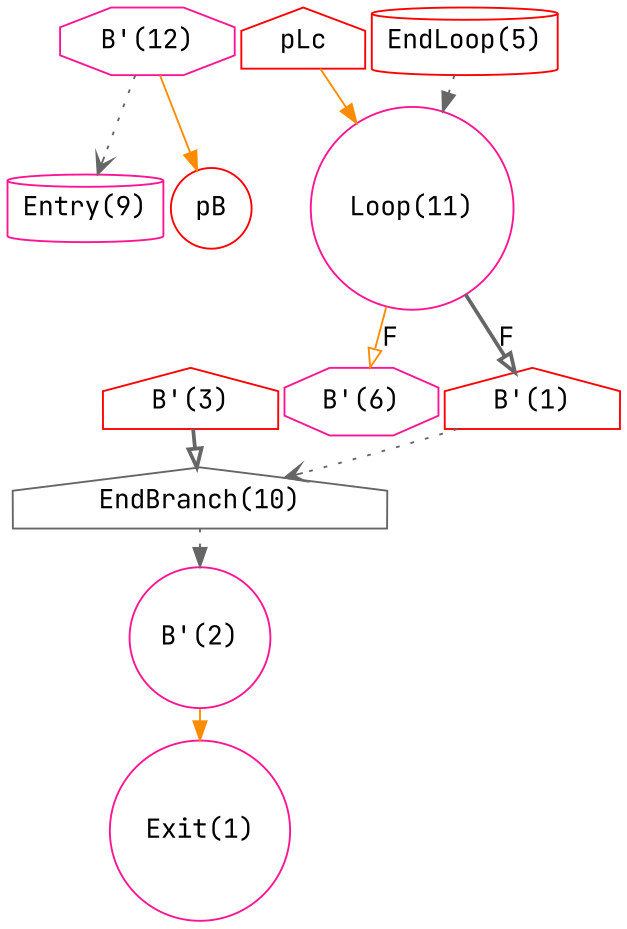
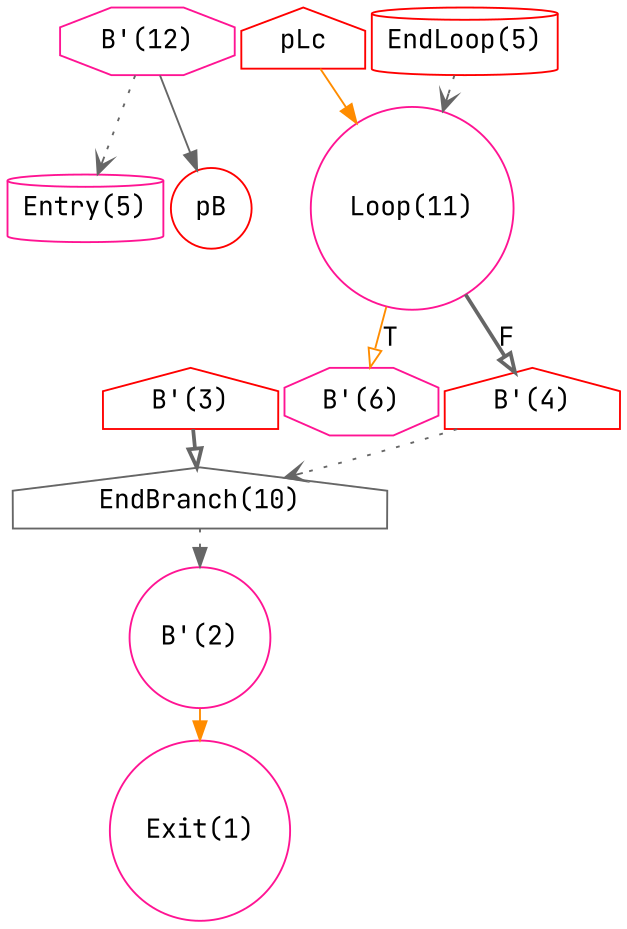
(452, 84) -> (452, 84)
(175, 114) -> (175, 114)
(85, 208) -> (85, 208)
(391, 339) -> (391, 339)
(532, 402) -> (532, 402)
